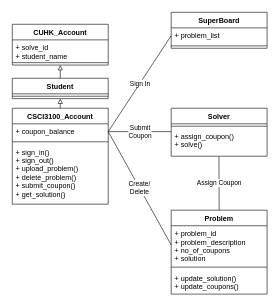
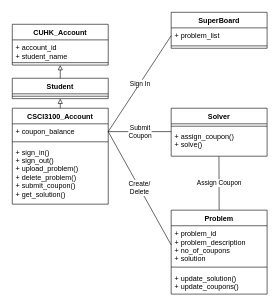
(33, 48) -> (38, 48)
